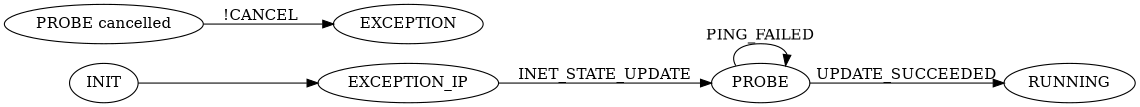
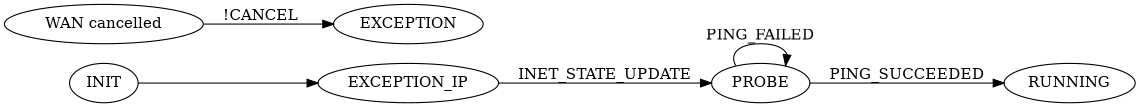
(104, 24) -> (104, 24)
(907, 75) -> (907, 75)
